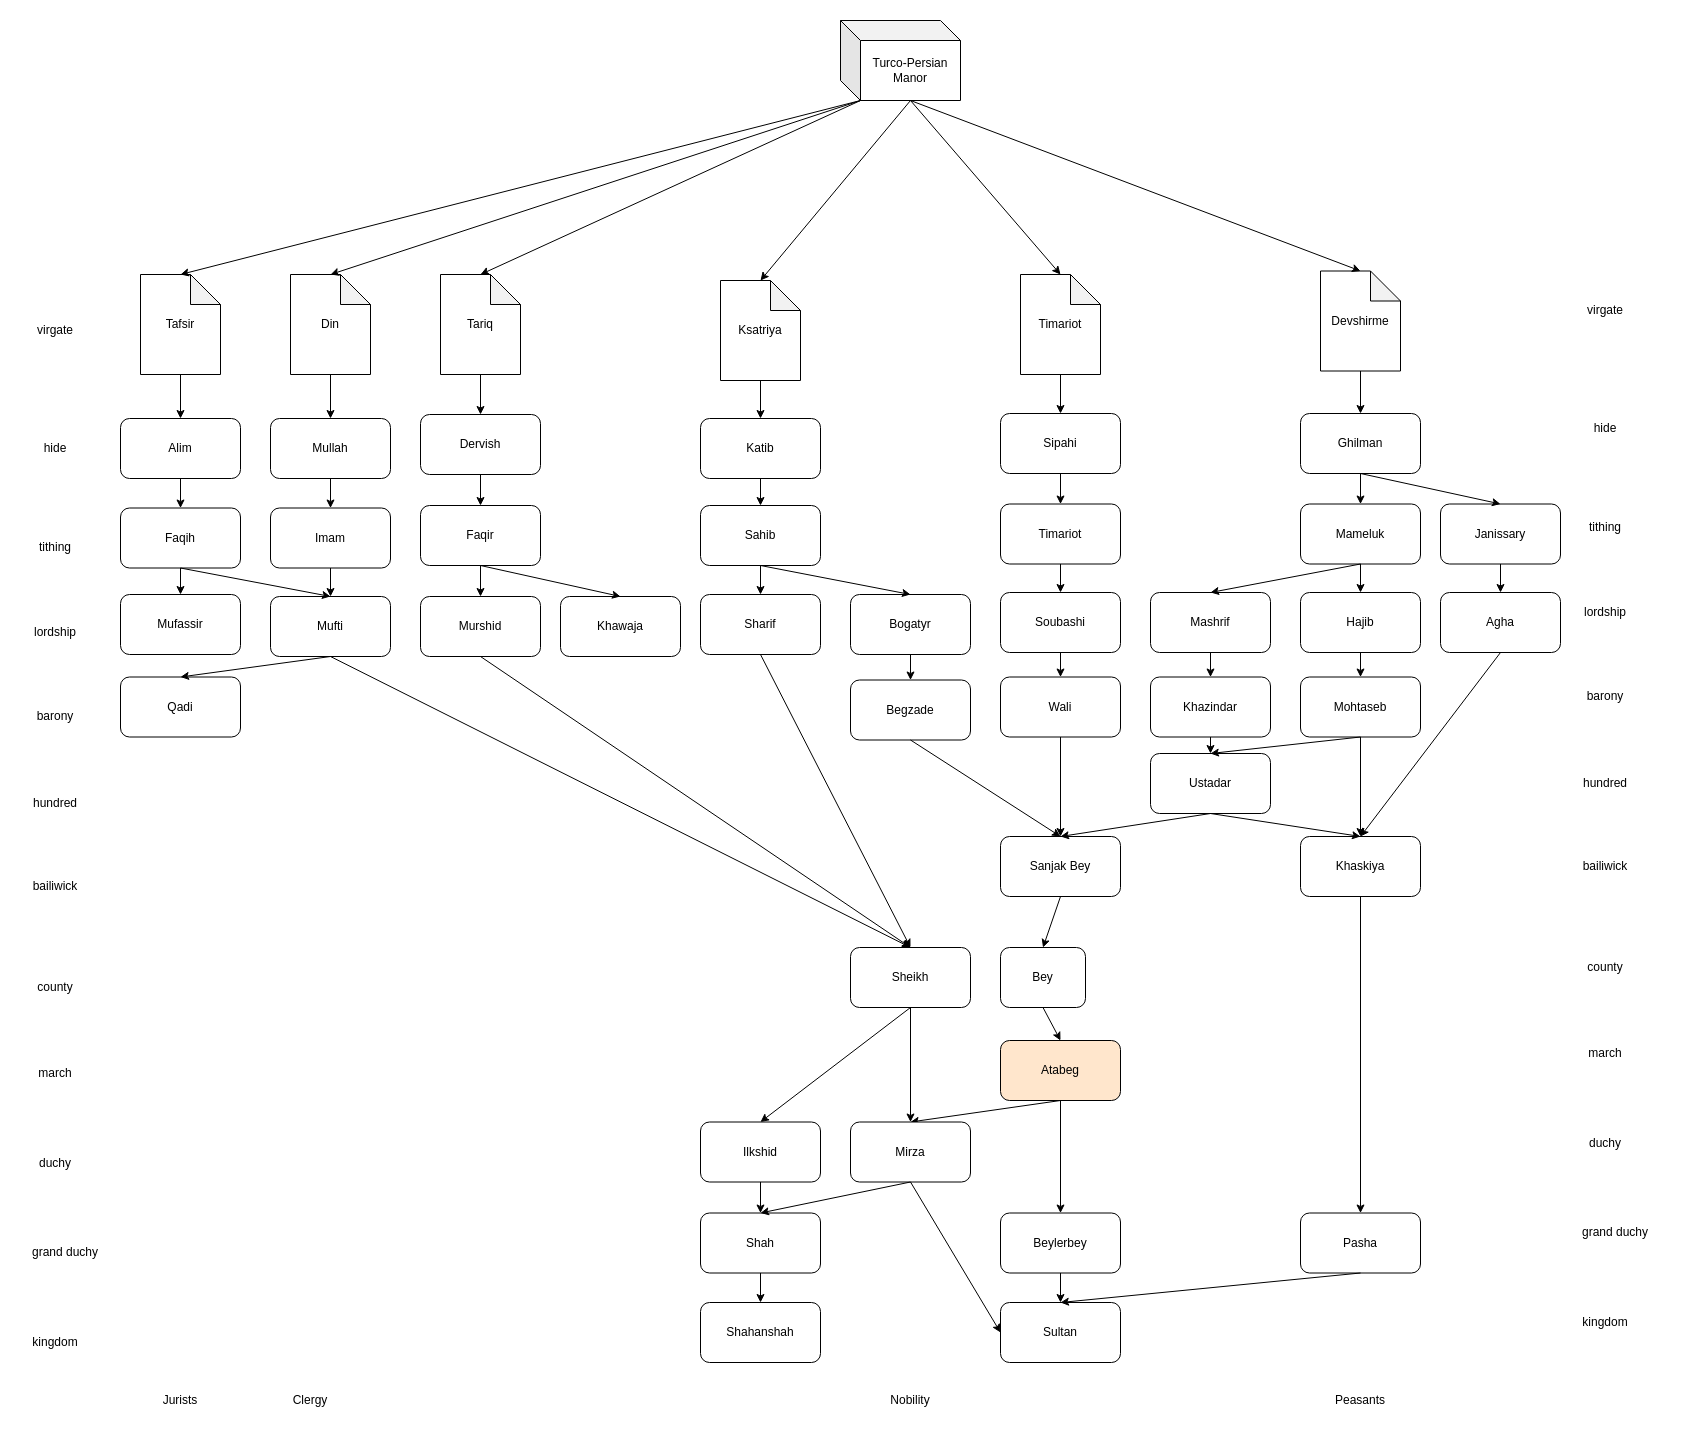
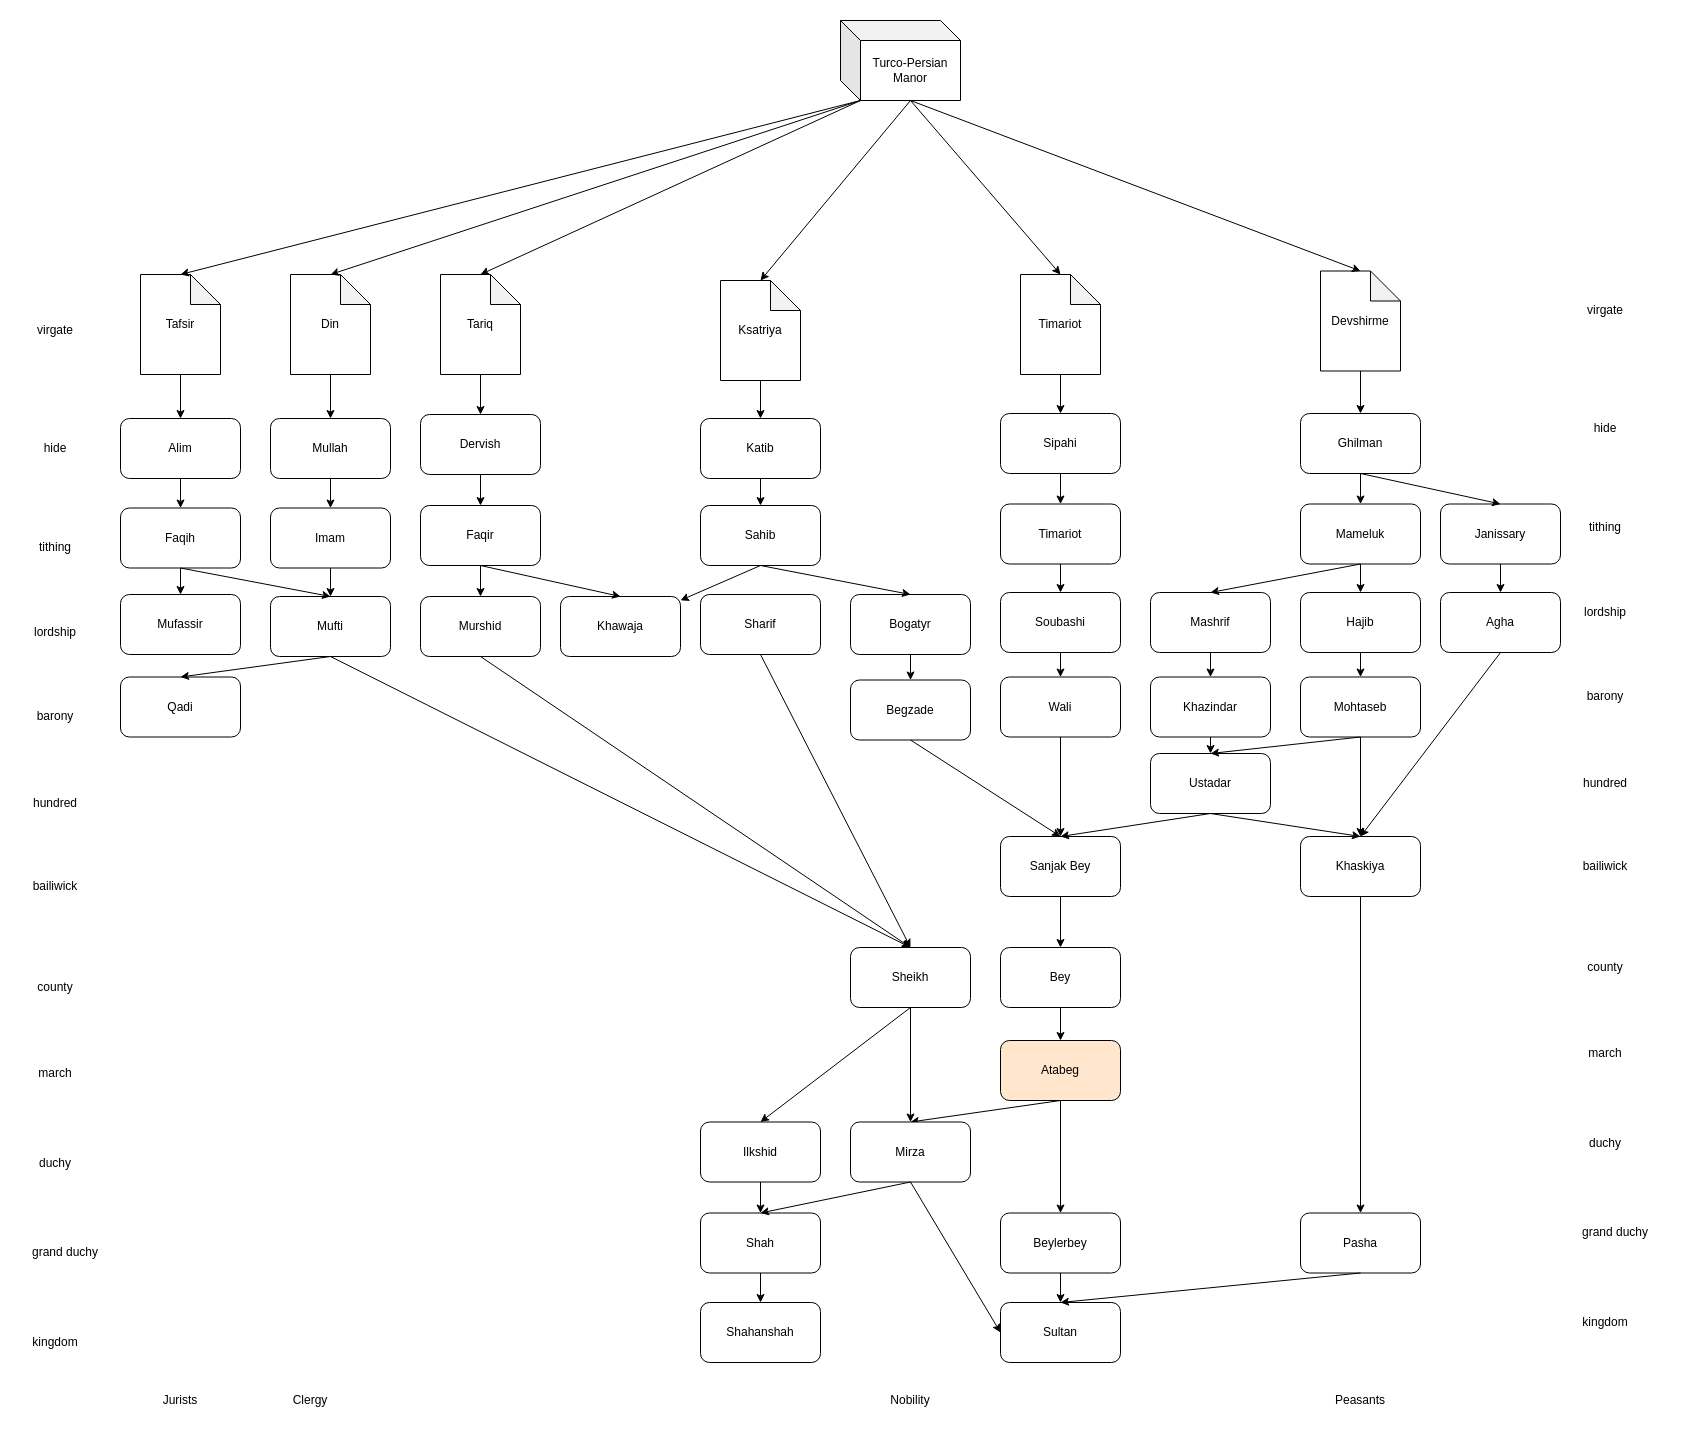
(761, 577) -> (722, 582)
(1043, 978) -> (1061, 978)
